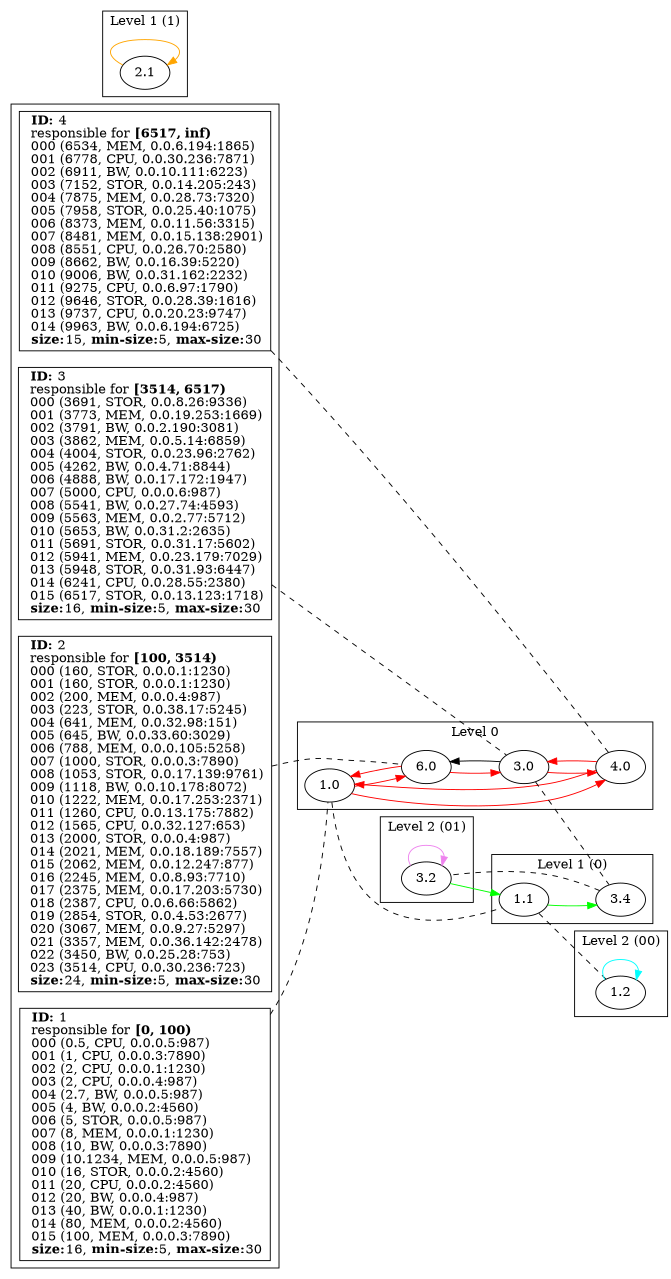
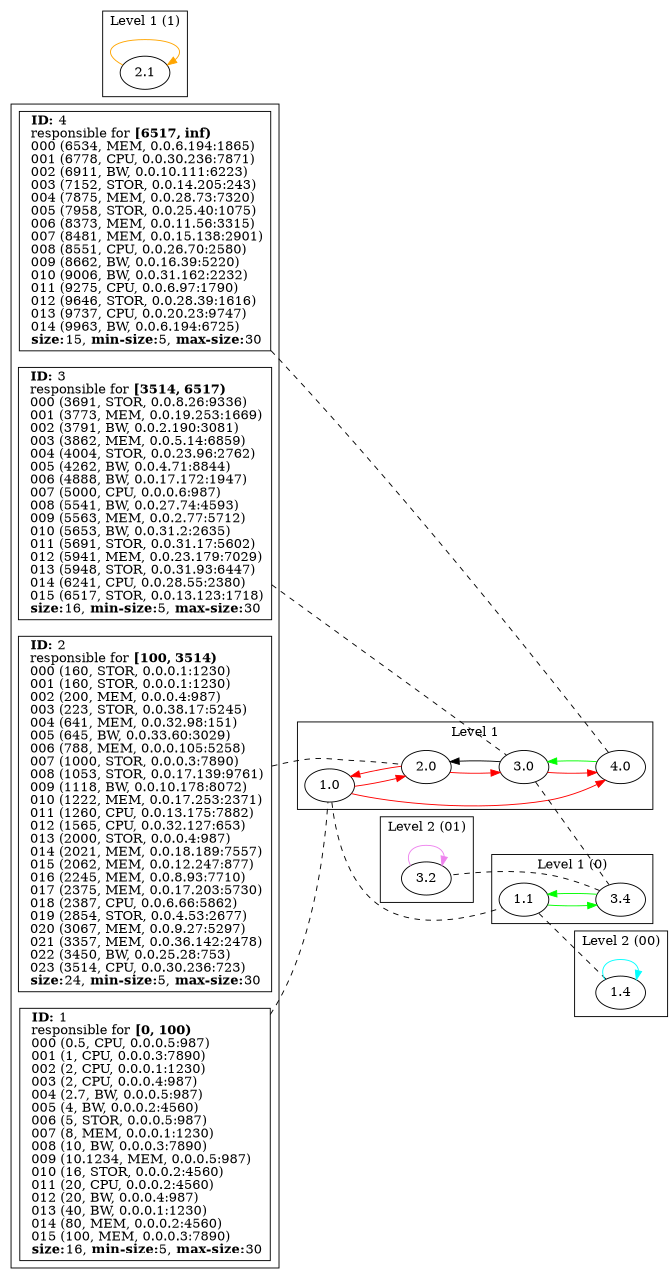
(475, 733) -> (475, 733)
(577, 761) -> (577, 761)
(426, 767) -> (426, 767)
(481, 789) -> none
(467, 887) -> (577, 893)
(621, 993) -> (621, 993)
